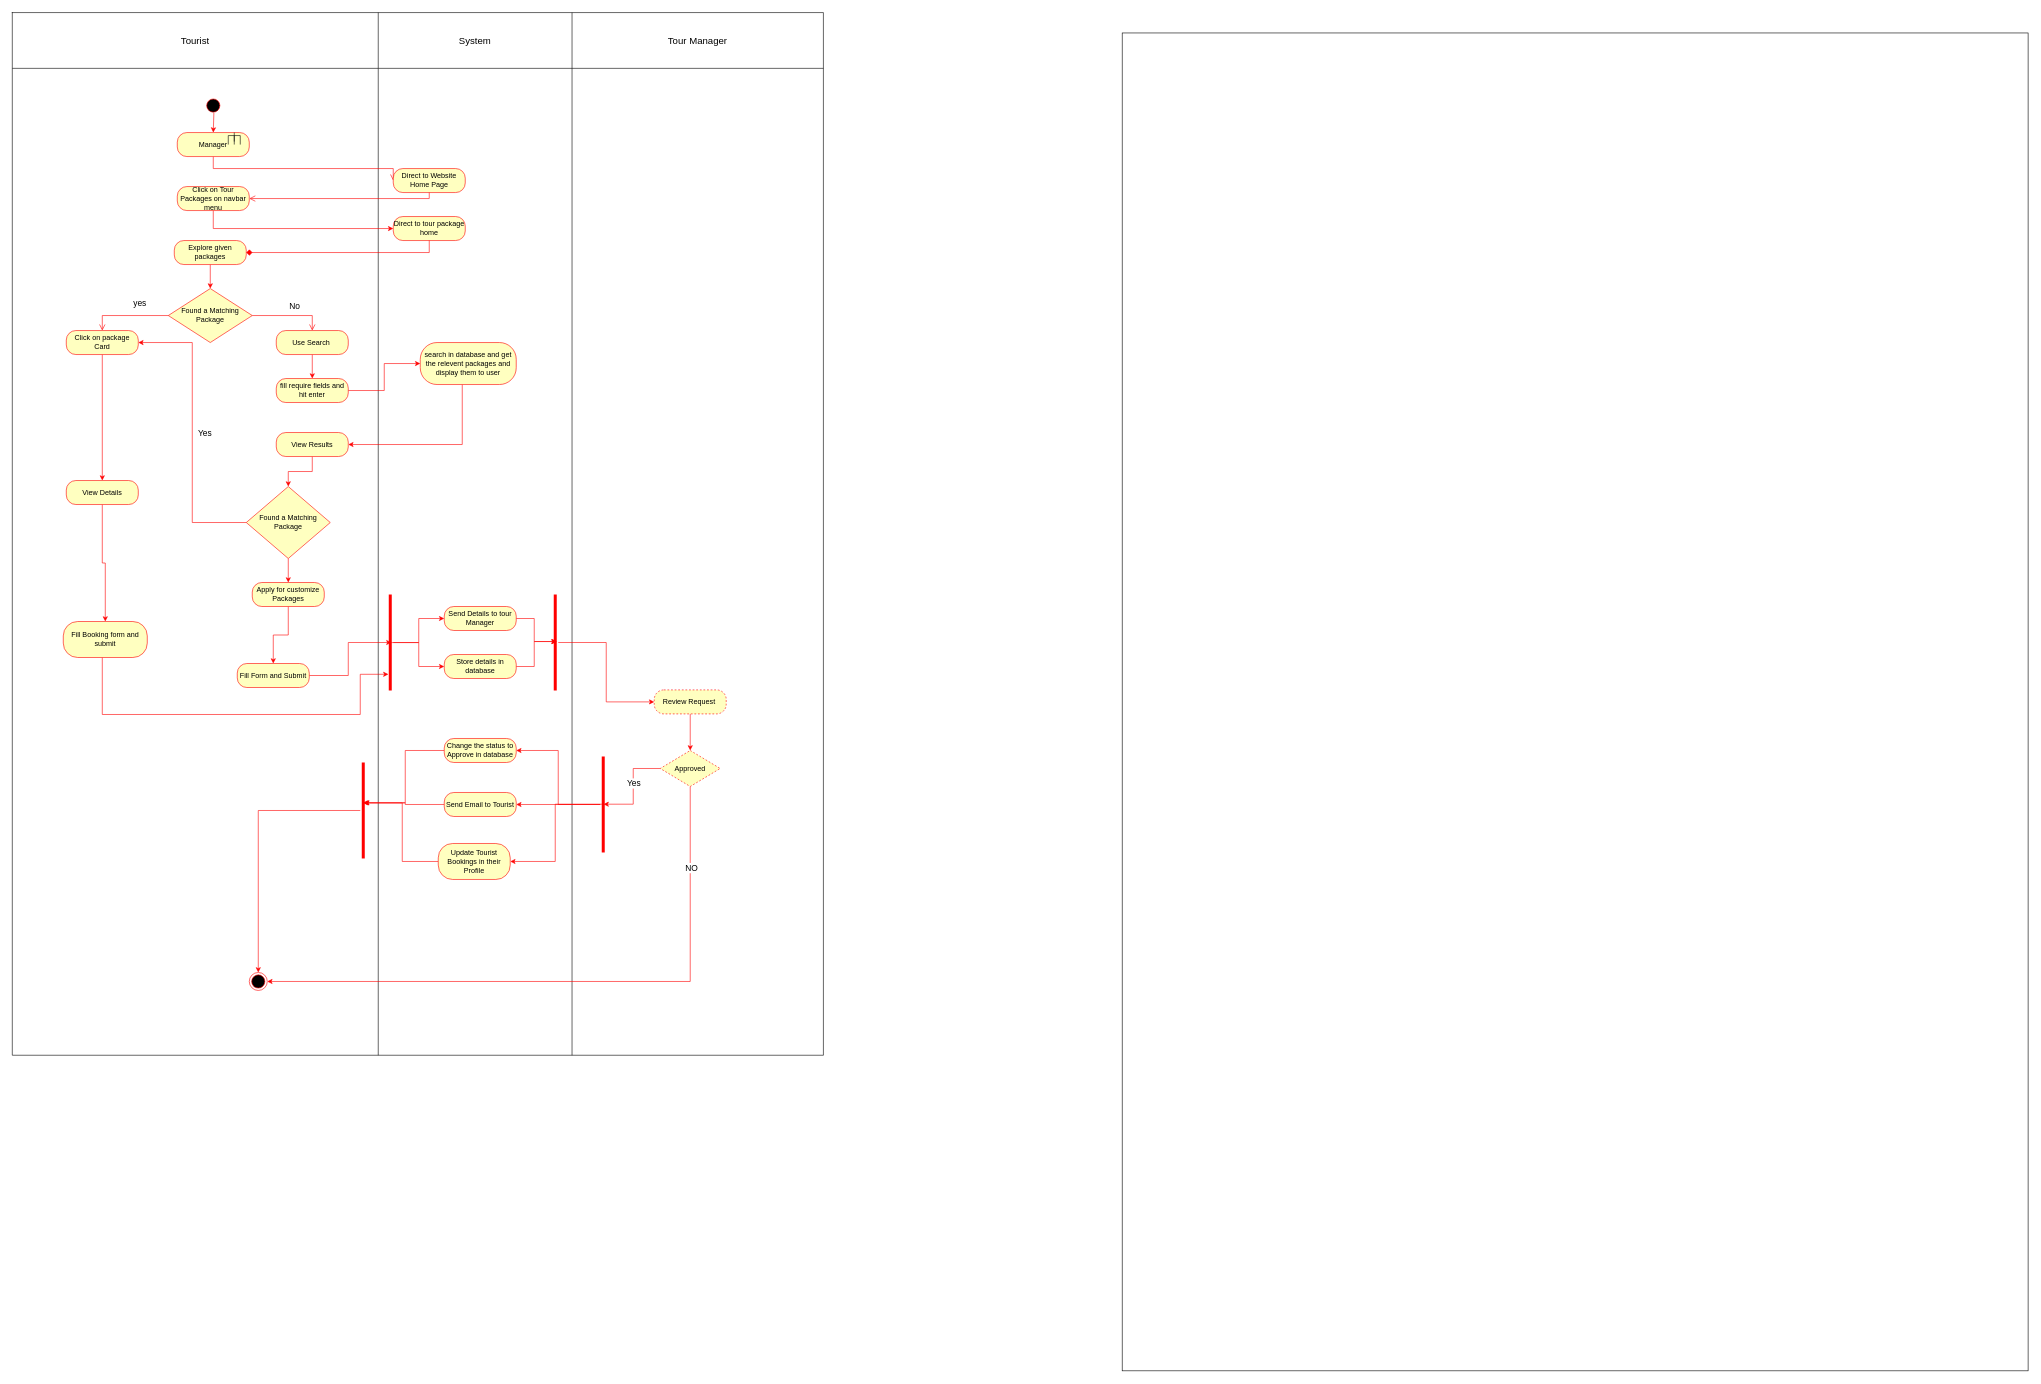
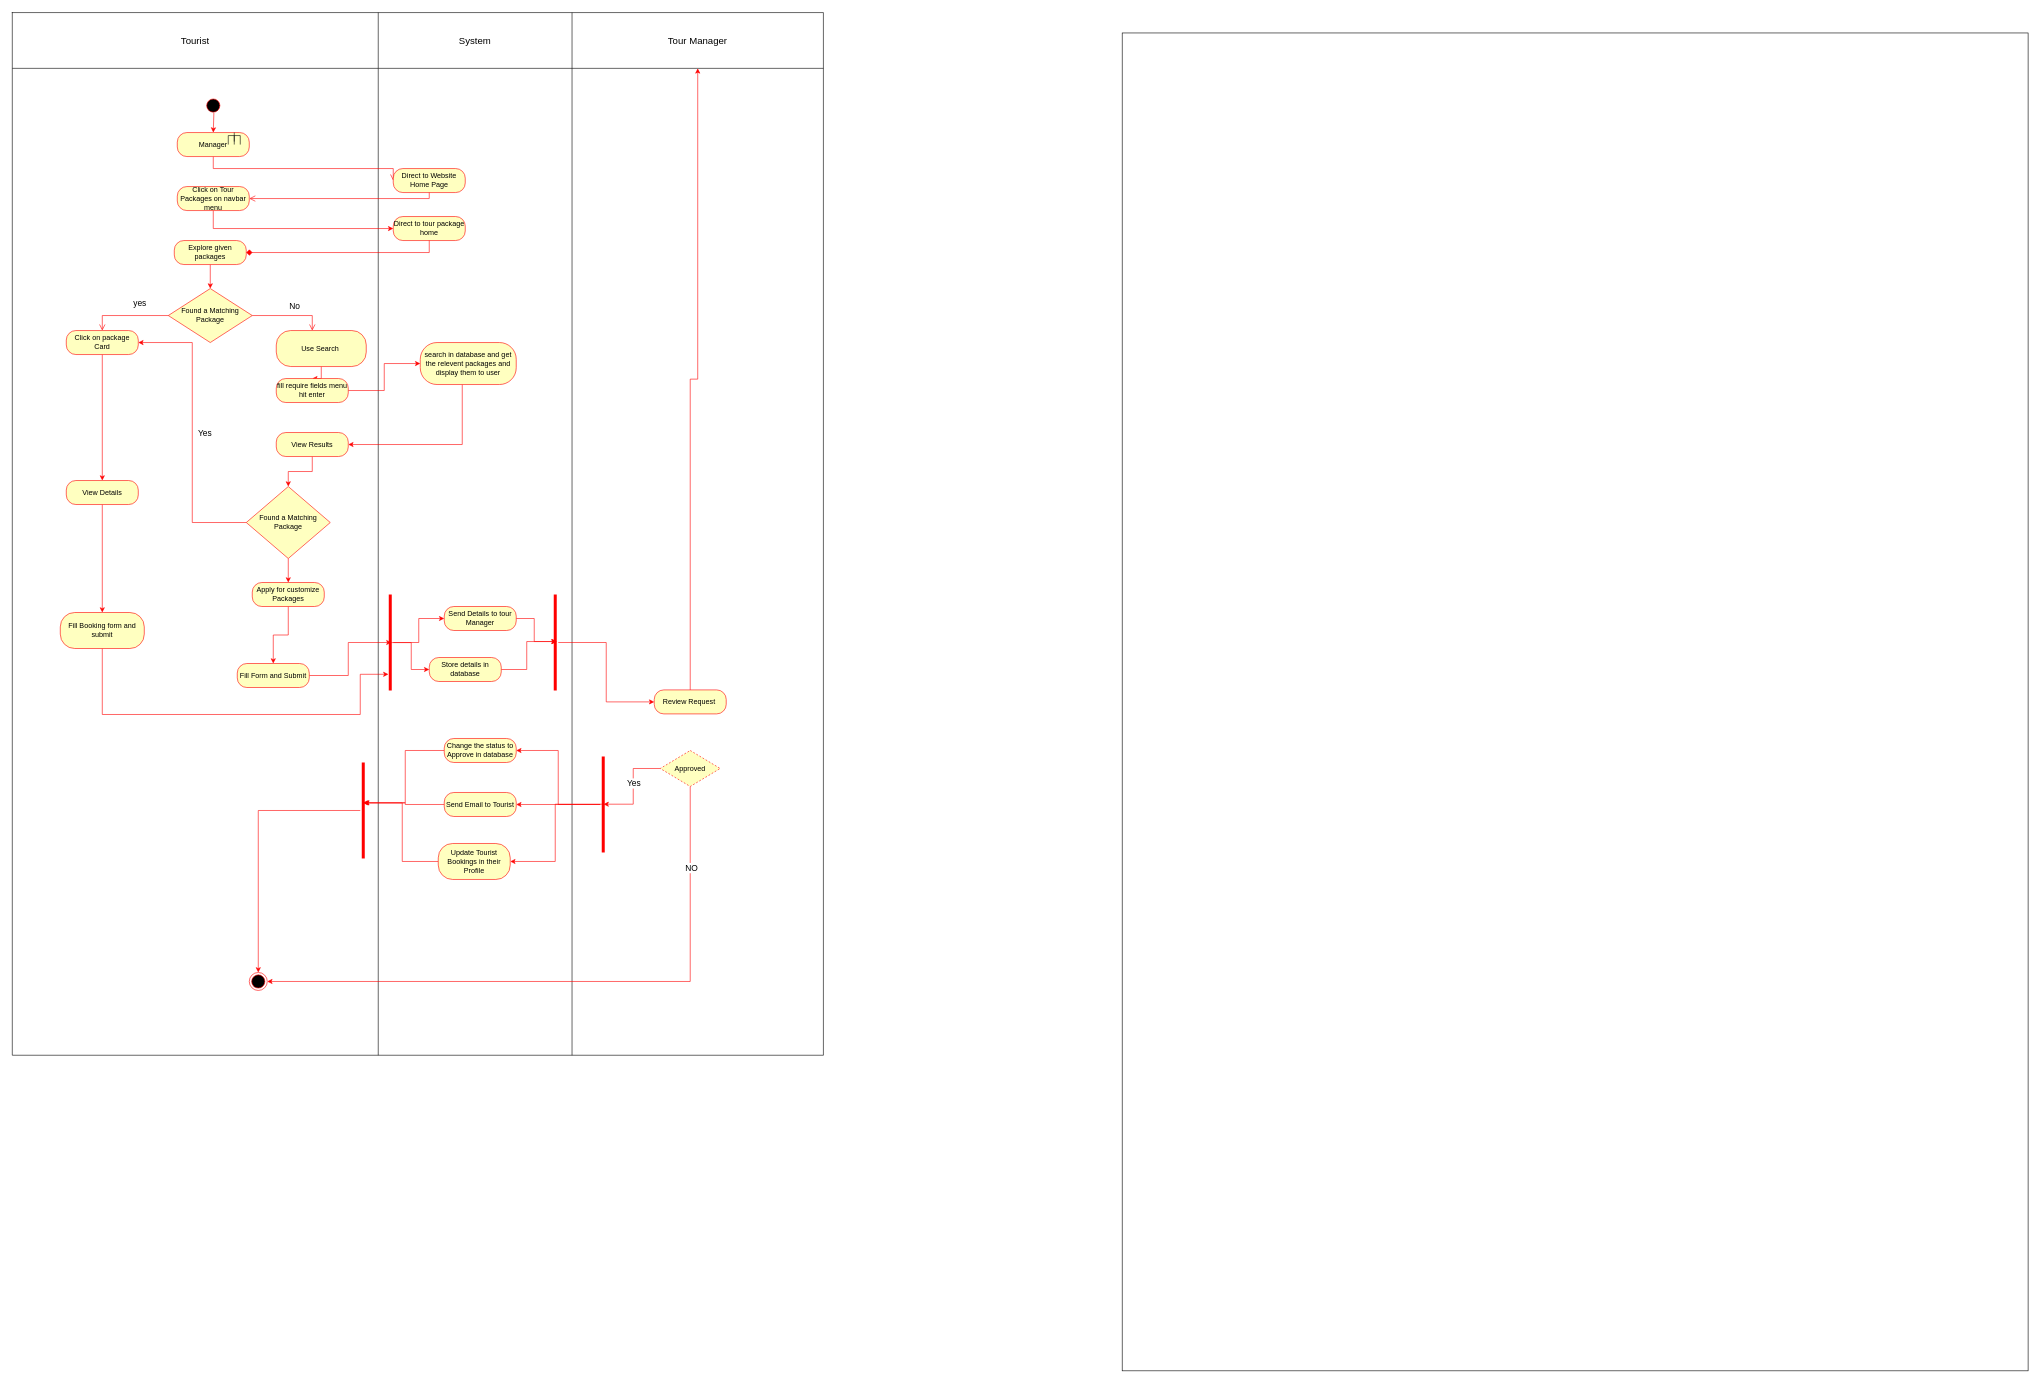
(312, 342) -> (321, 348)
(312, 390) -> (312, 390)
(105, 639) -> (102, 630)
(480, 666) -> (465, 669)
(690, 702) -> (690, 702)
(690, 744) -> (695, 379)
